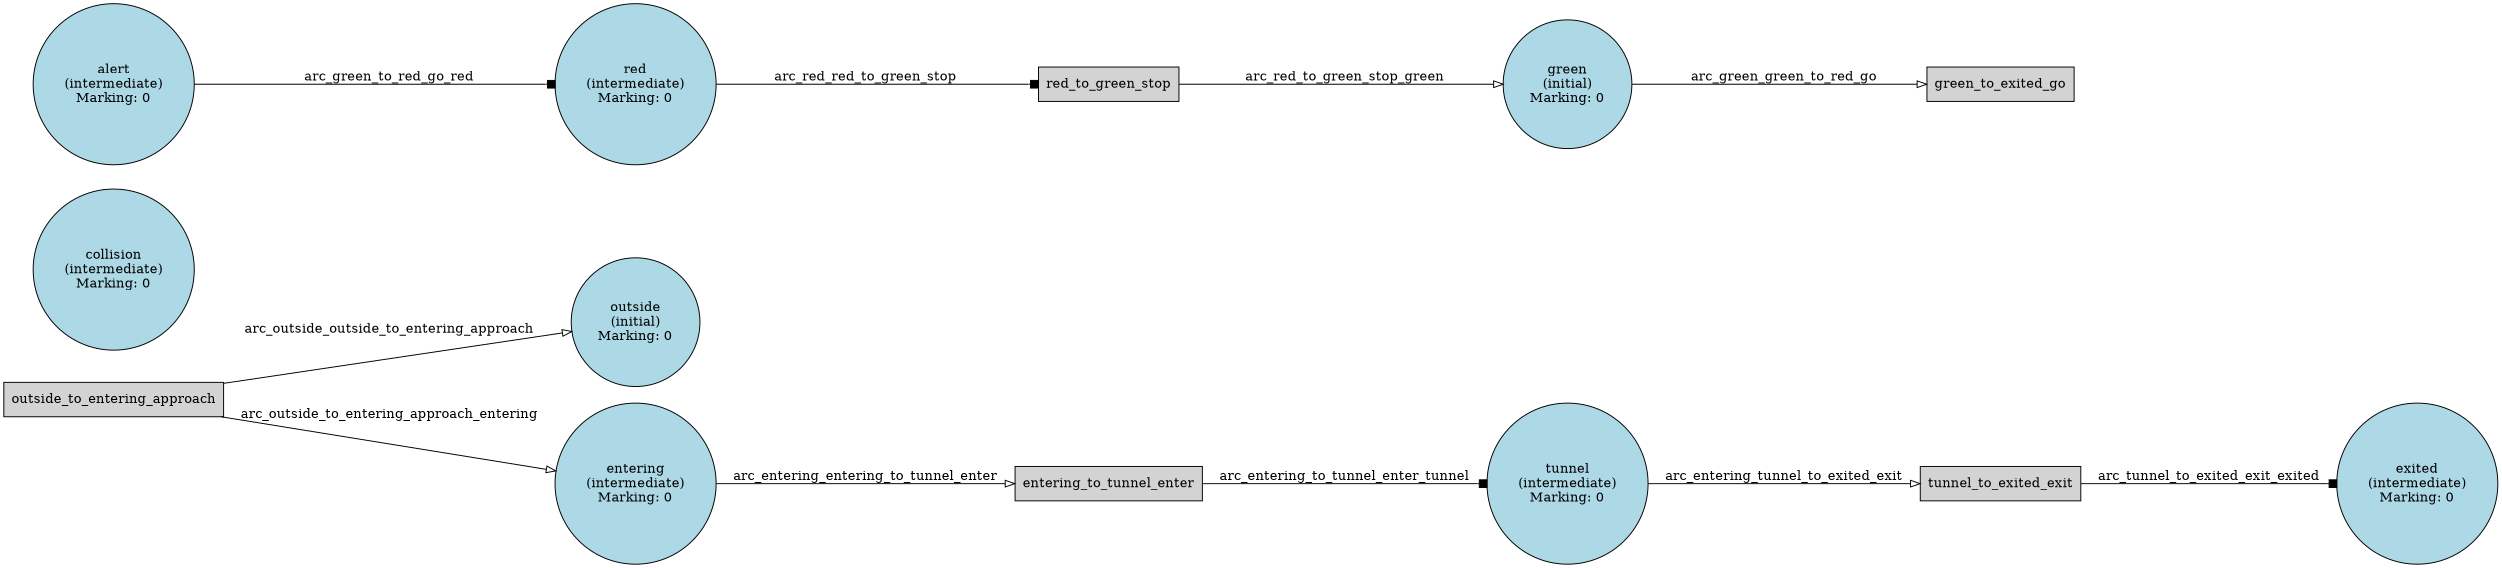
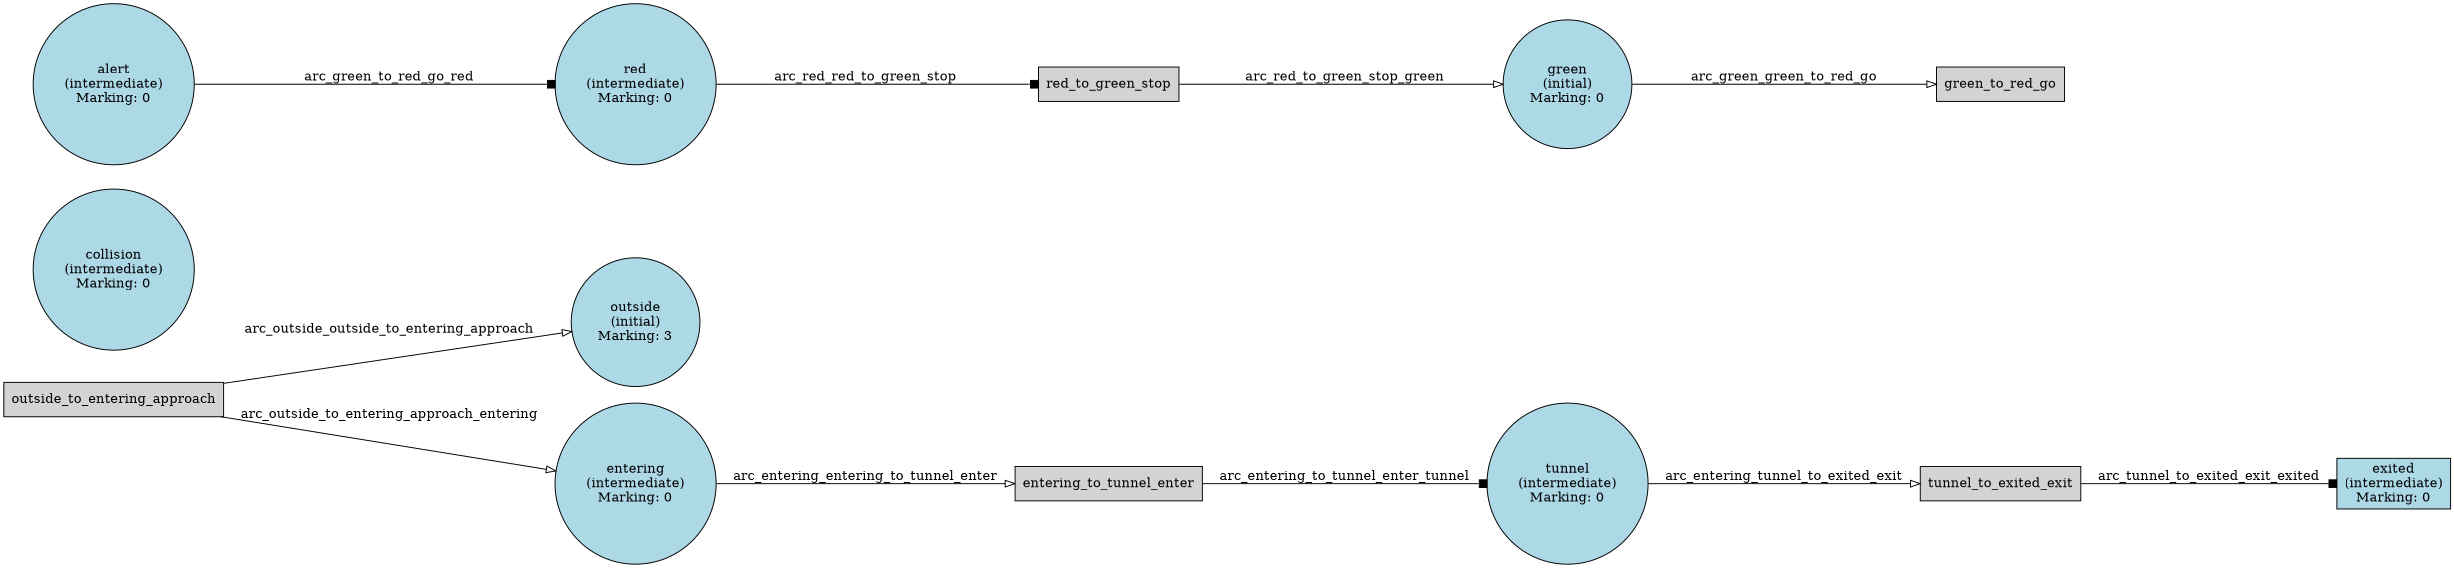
(2001, 84) -> (2001, 84)
(636, 322) -> (636, 322)
(2417, 484) -> (2394, 484)
